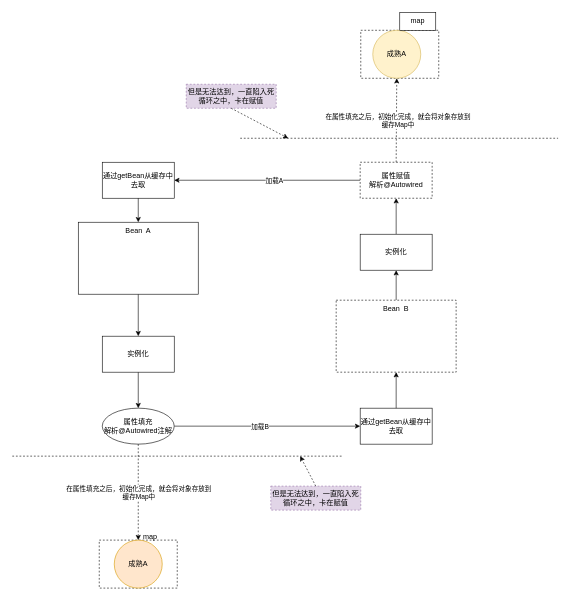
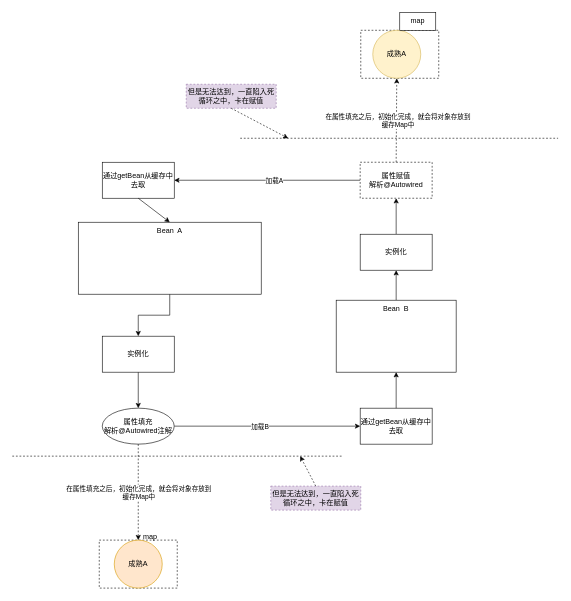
(138, 258) -> (170, 258)
(396, 336) -> (396, 336)
